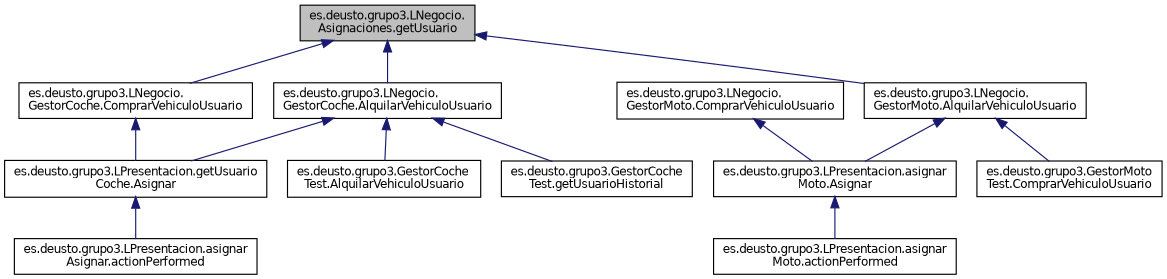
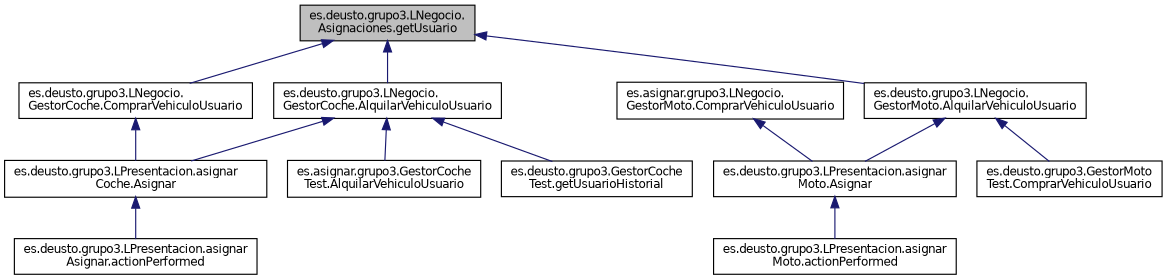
(730, 101) -> (730, 101)
(136, 179) -> (136, 179)
(384, 179) -> (384, 179)
